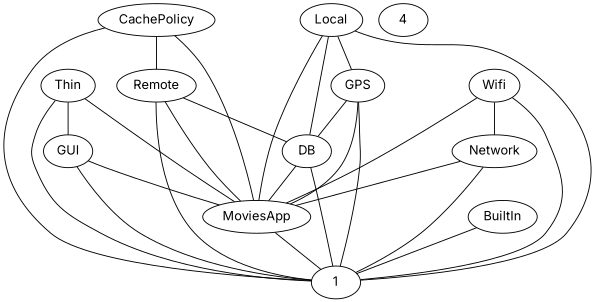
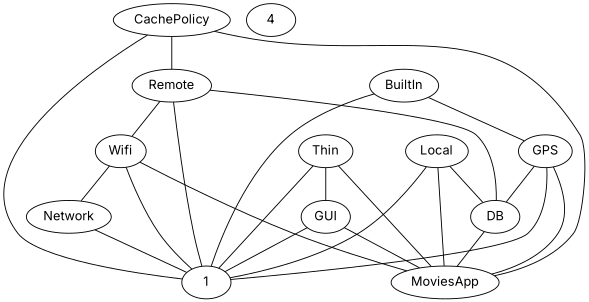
(345, 53) -> (476, 119)
(199, 154) -> (146, 119)
(378, 183) -> none
(322, 217) -> none
(298, 251) -> none
